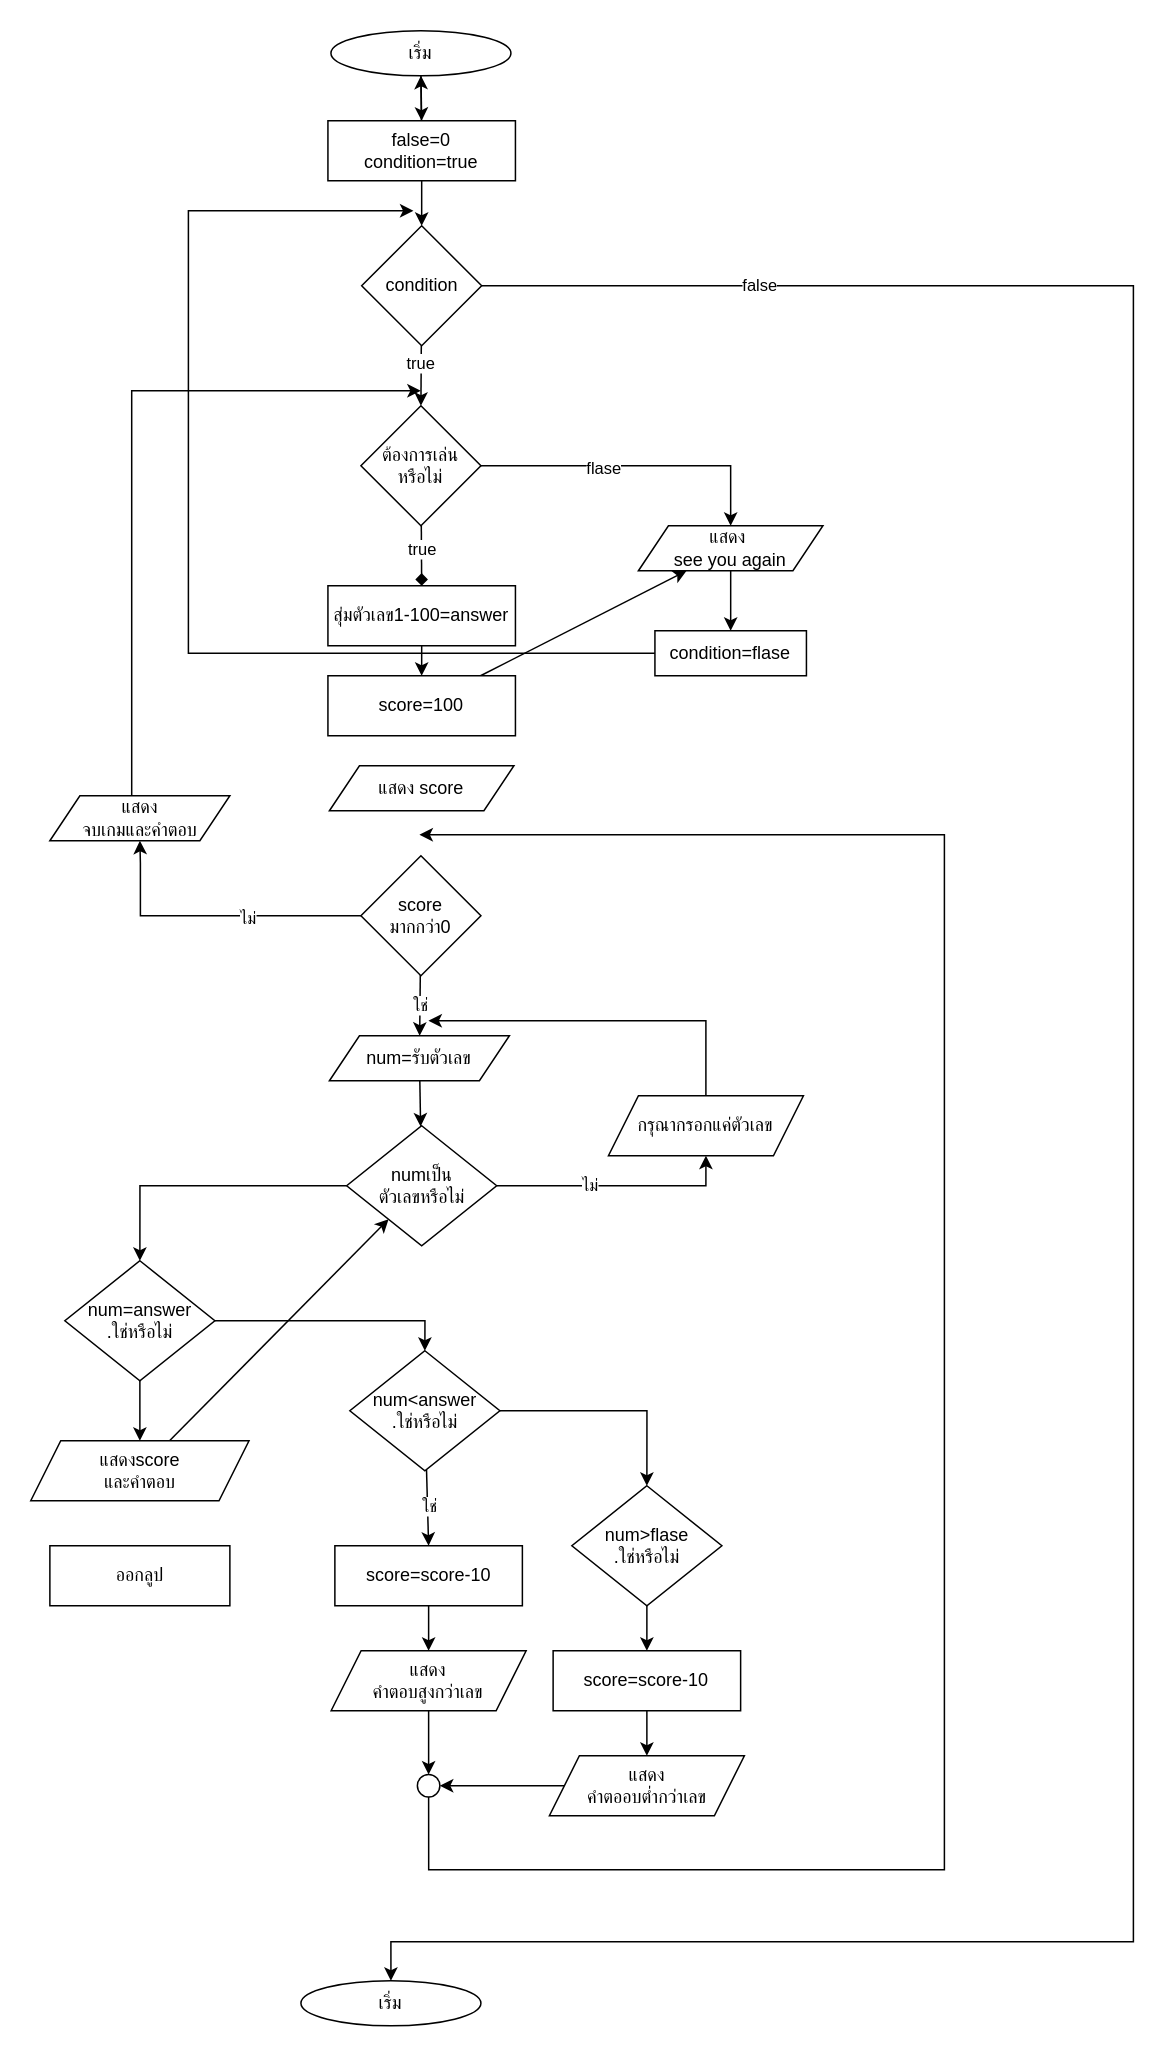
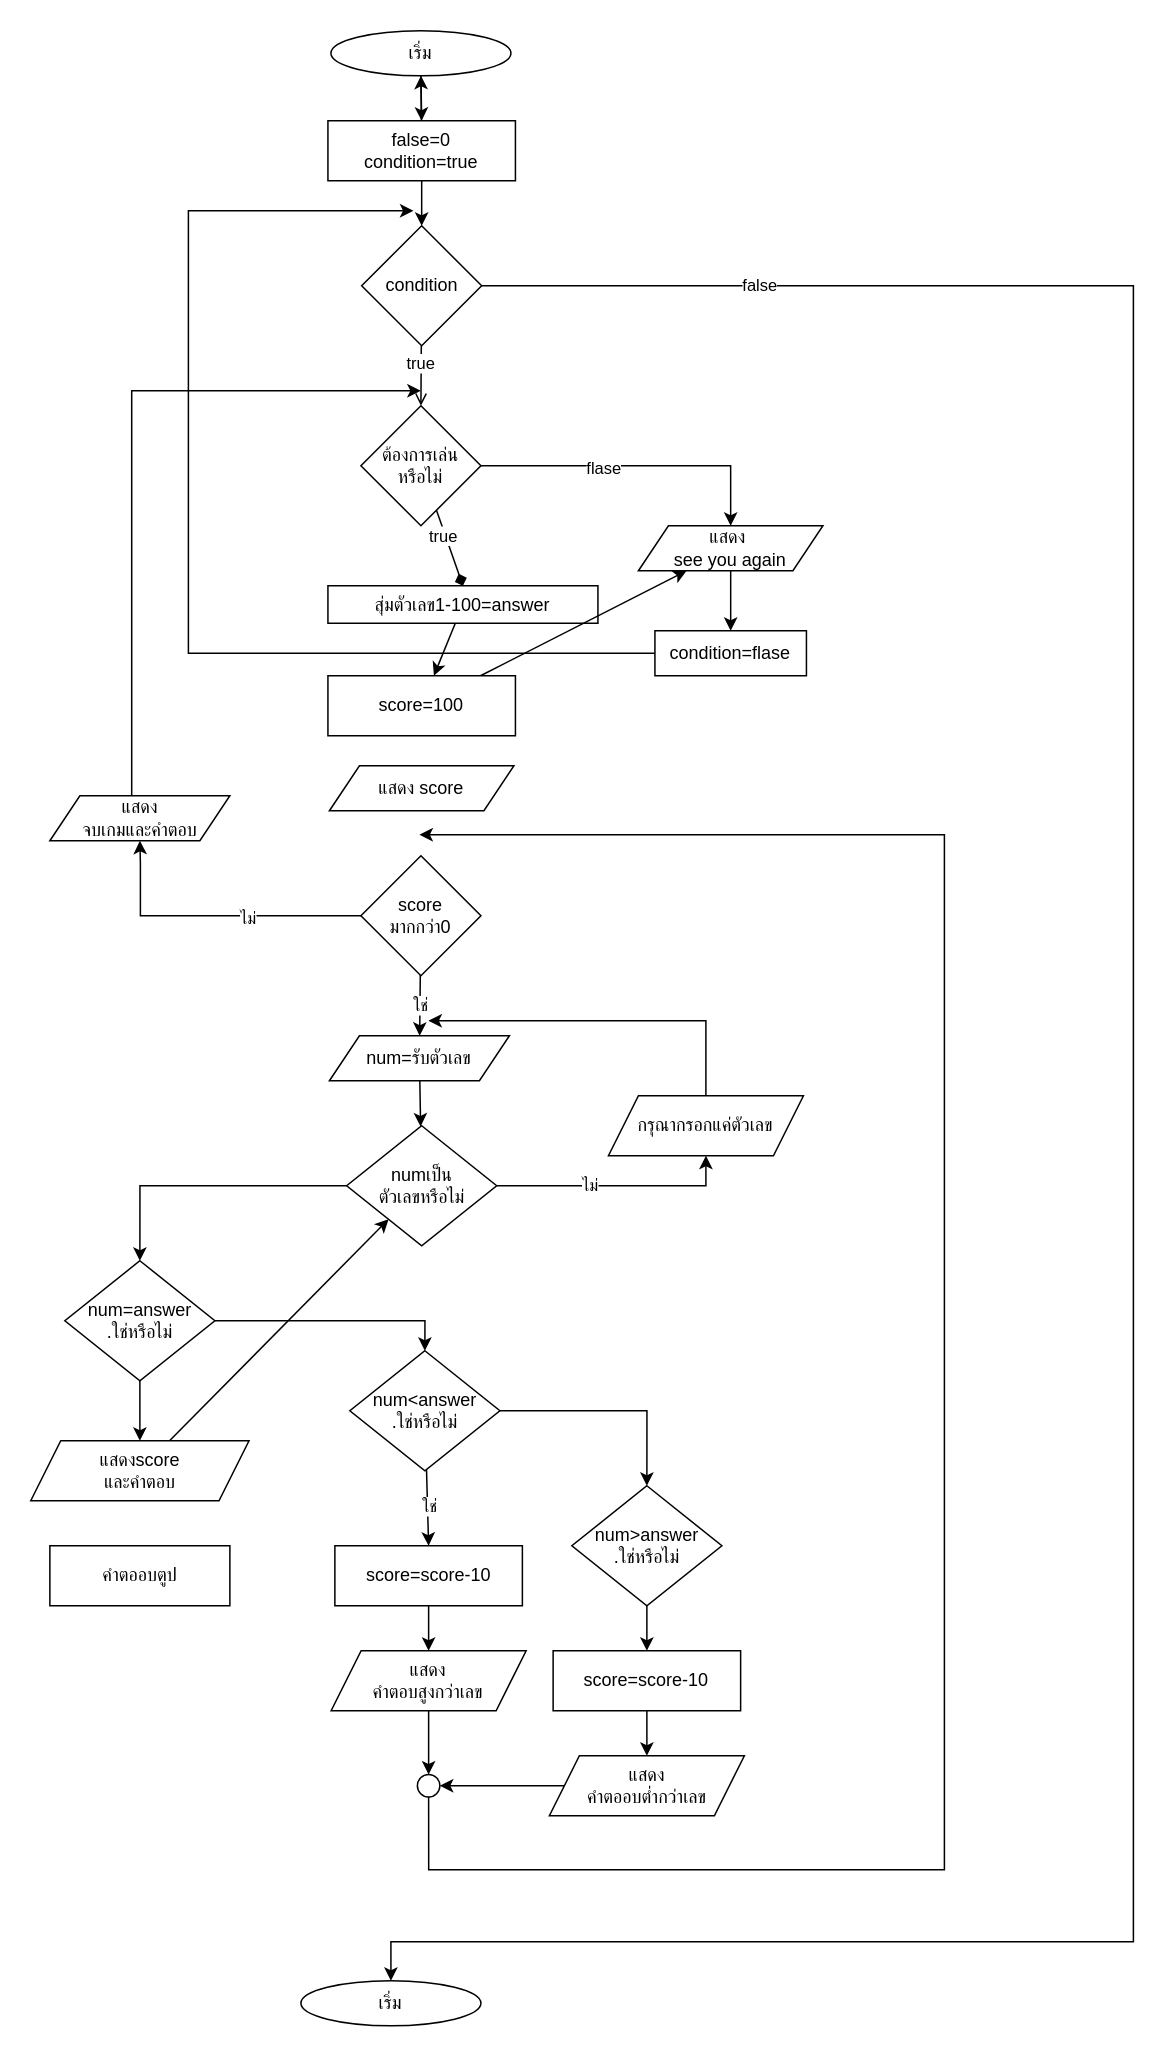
(421, 394) -> (421, 396)
(422, 616) -> (463, 605)
(647, 1546) -> (647, 1546)
(140, 1576) -> (140, 1576)
